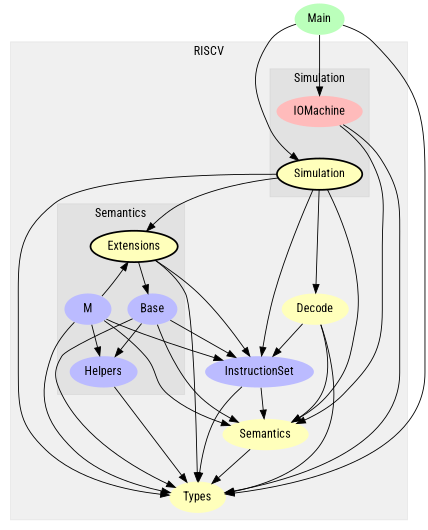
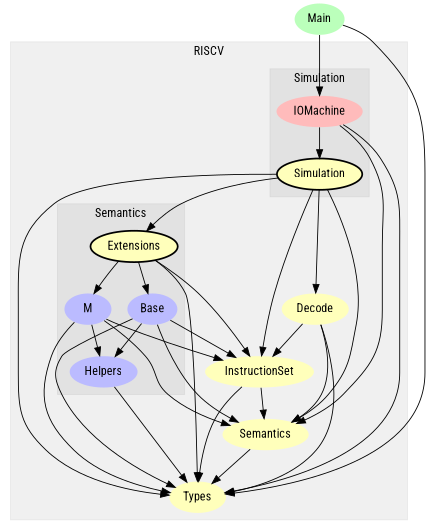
(256, 86) -> (320, 139)
(113, 283) -> (108, 273)
(260, 372) -> (260, 372)
